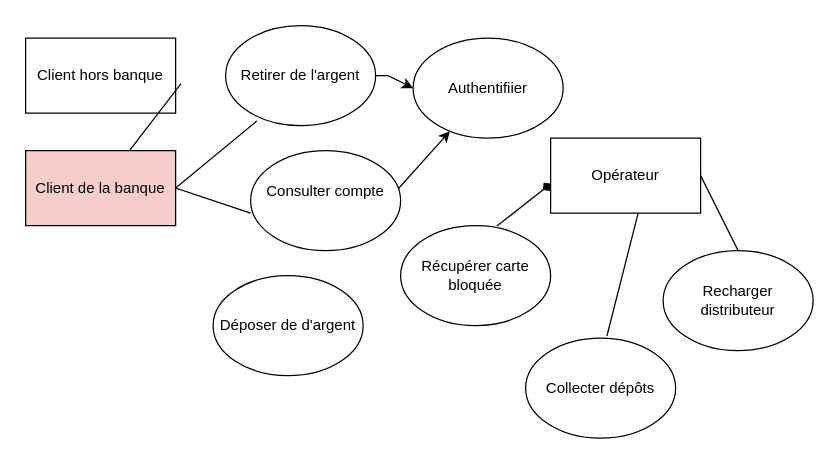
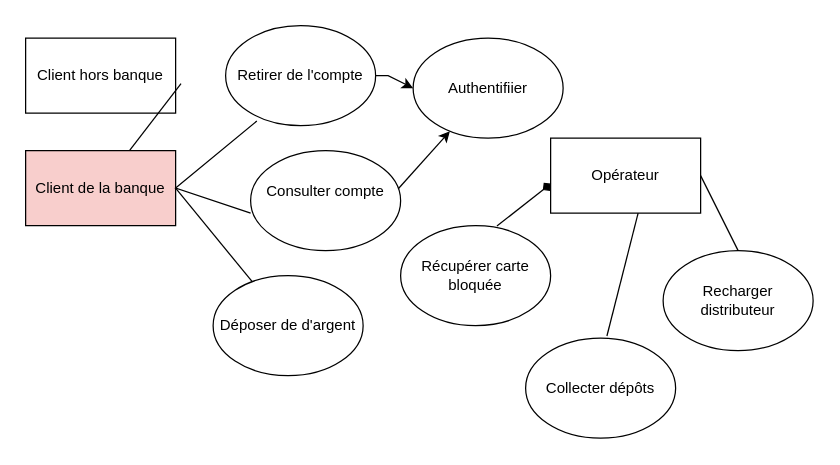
(301, 76) -> (301, 76)
none -> (215, 236)
